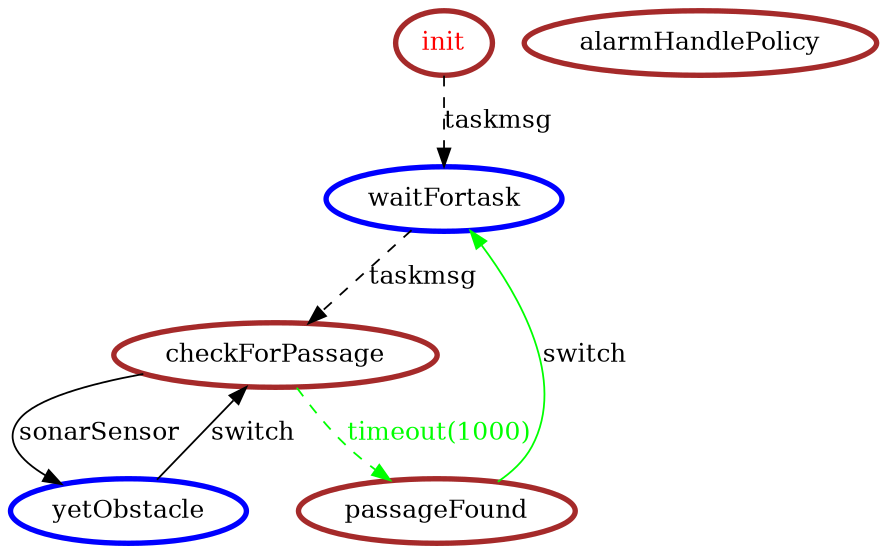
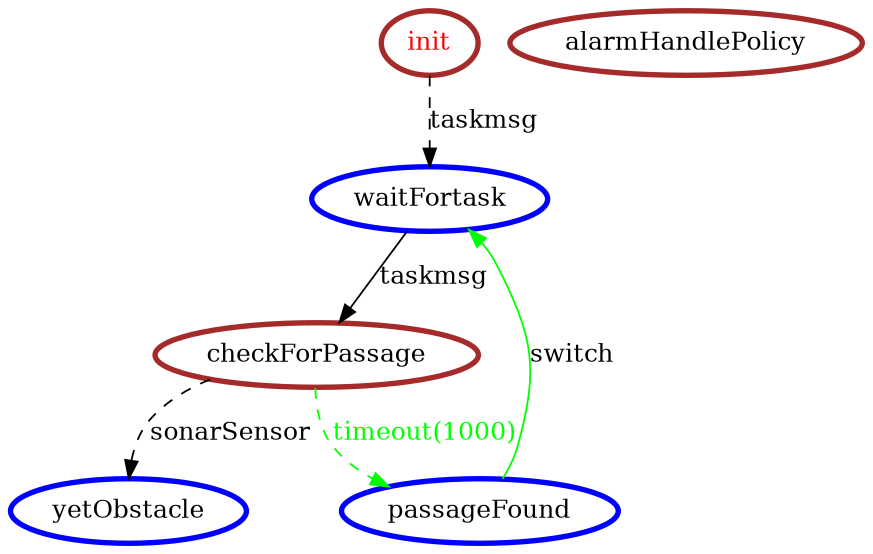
(367, 271) -> (379, 269)
(45, 402) -> (160, 410)
(195, 440) -> none
(437, 511) -> (480, 511)
